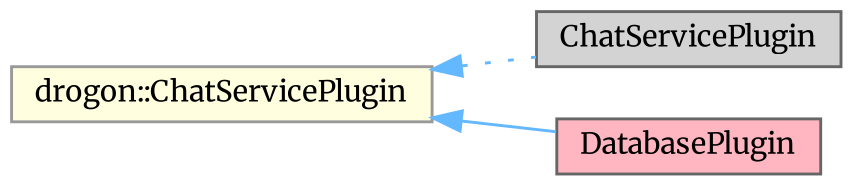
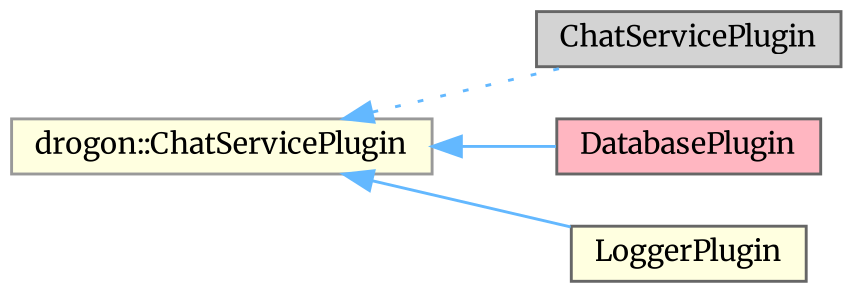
none -> (689, 254)
